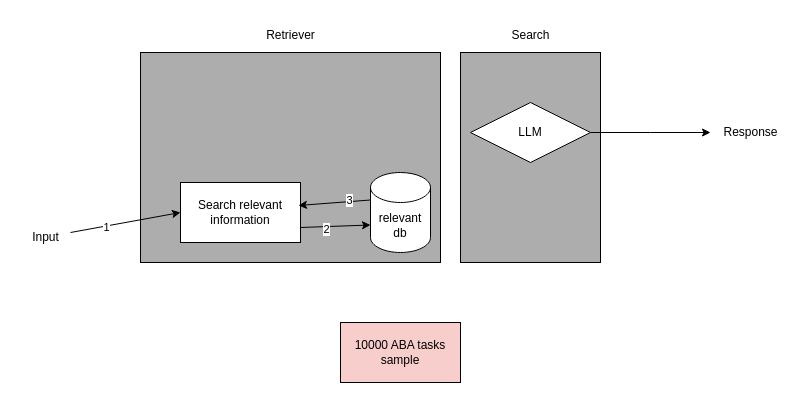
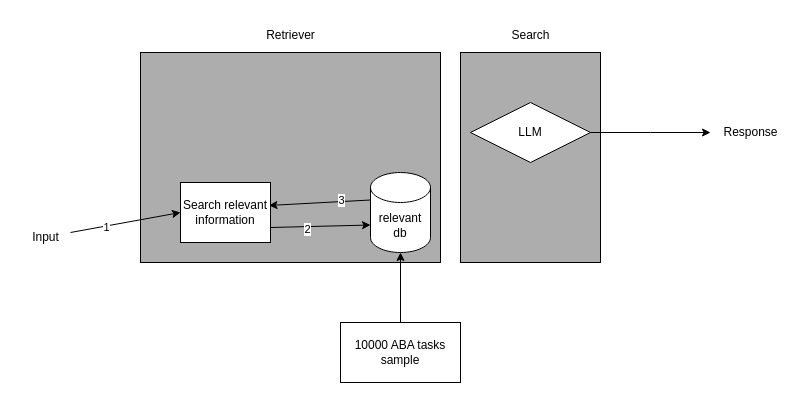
(241, 213) -> (226, 213)
none -> (401, 291)
(401, 353) -> (401, 353)
